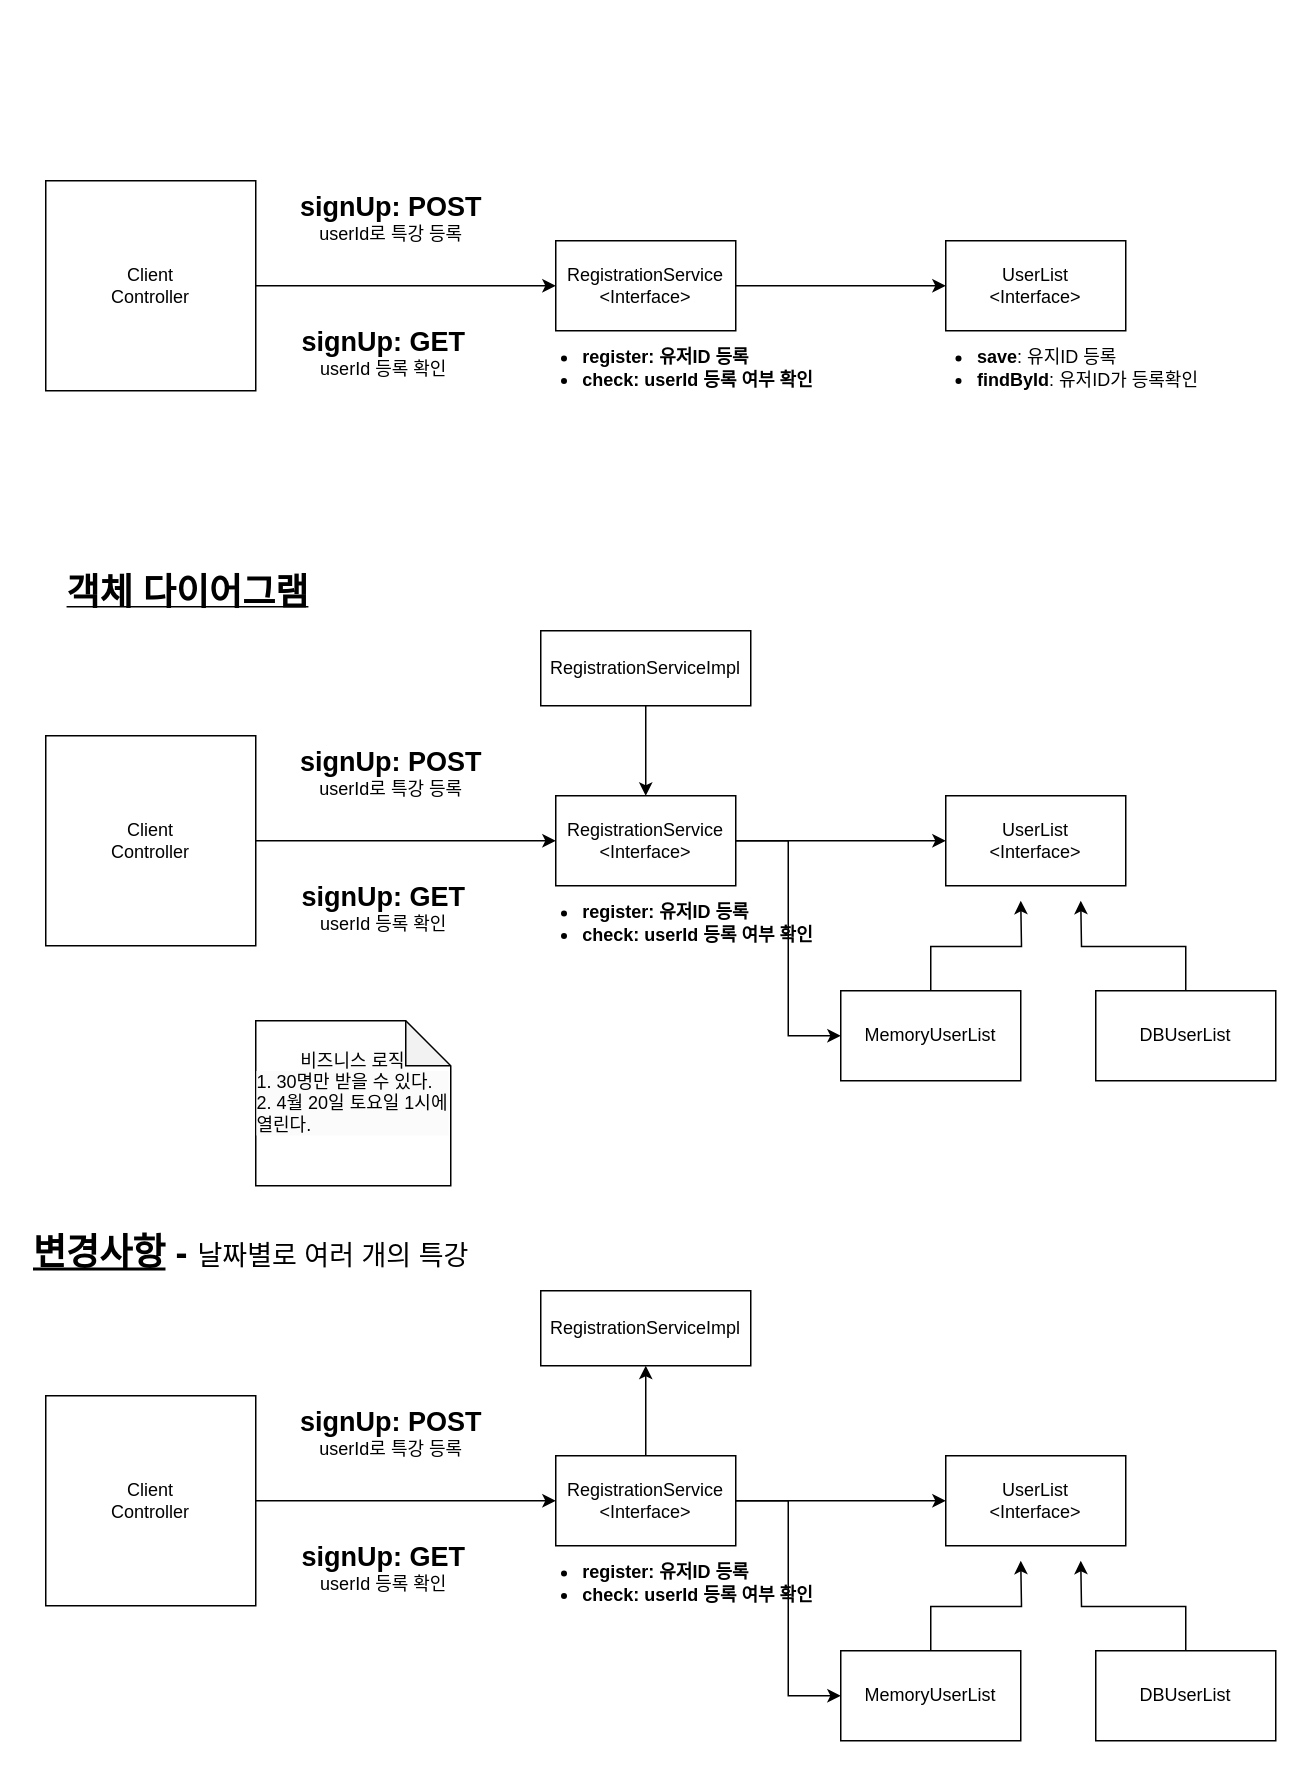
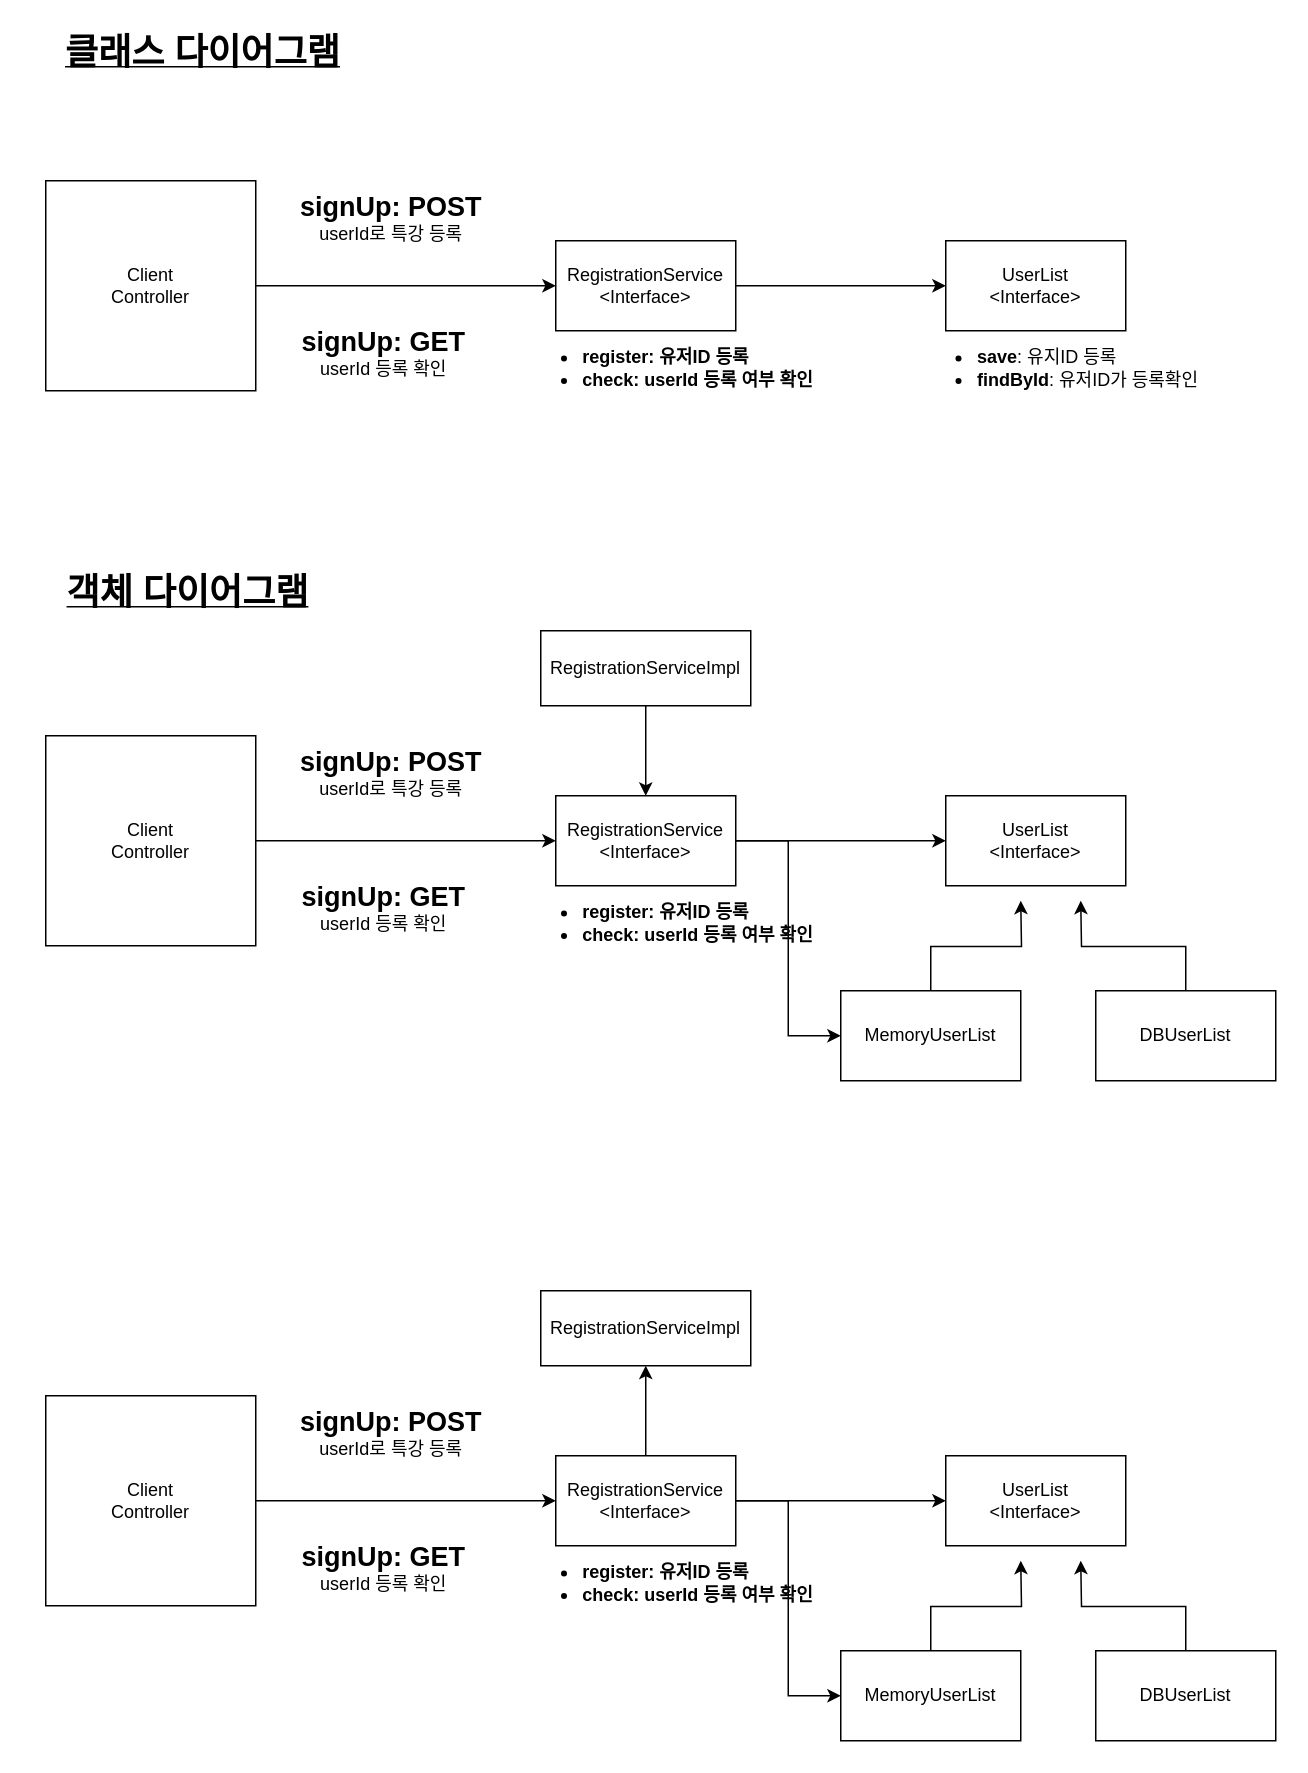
none -> (203, 53)
(353, 1103) -> none
(308, 1253) -> none
